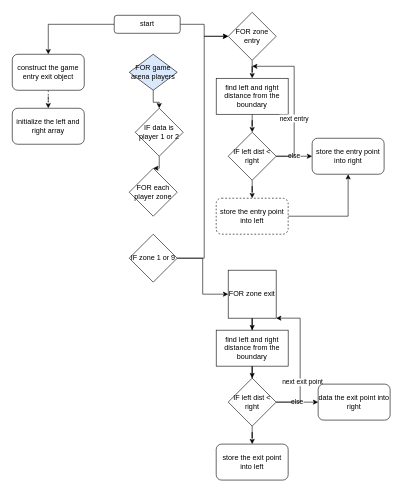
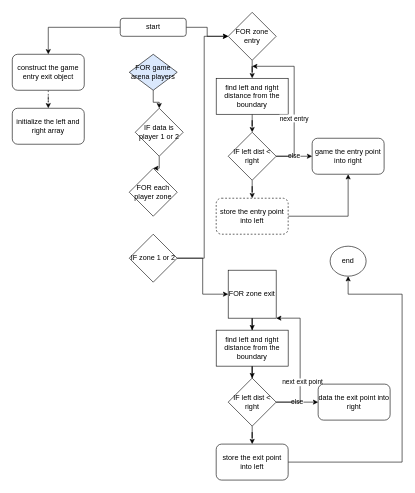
(147, 24) -> (153, 27)
(348, 156) -> (348, 156)
(153, 258) -> (153, 258)
none -> (348, 261)
none -> (402, 294)
